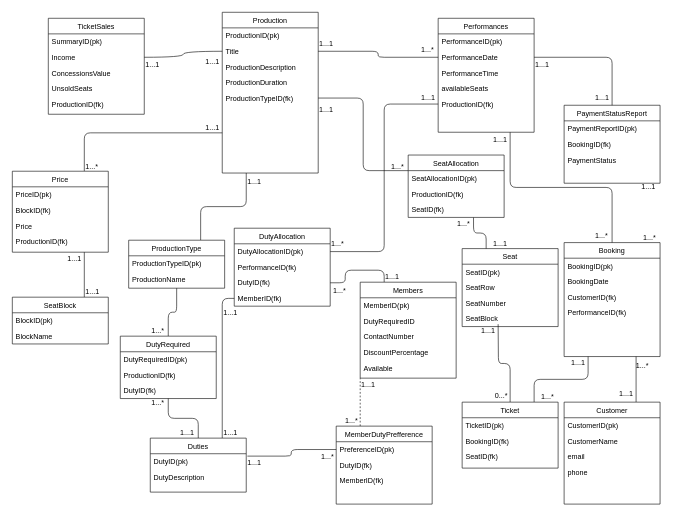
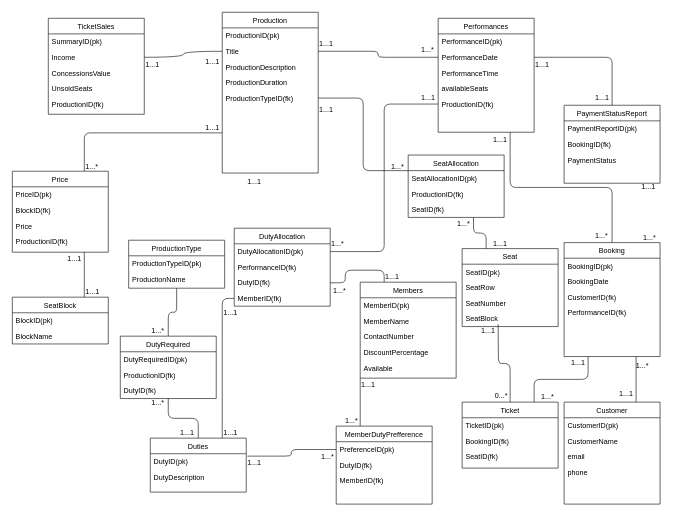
(222, 207) -> none
(391, 322) -> (384, 322)
(360, 403) -> (360, 403)
